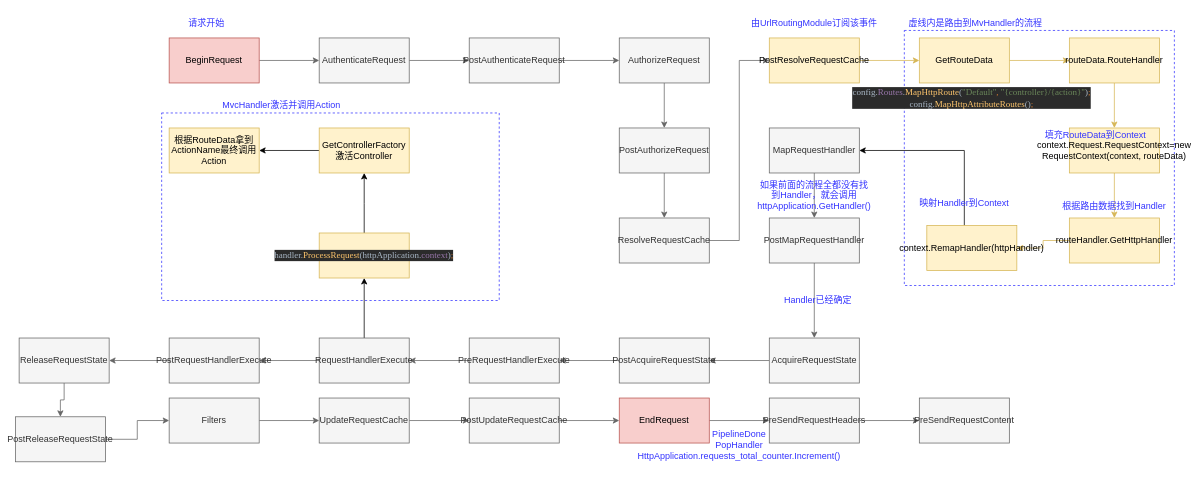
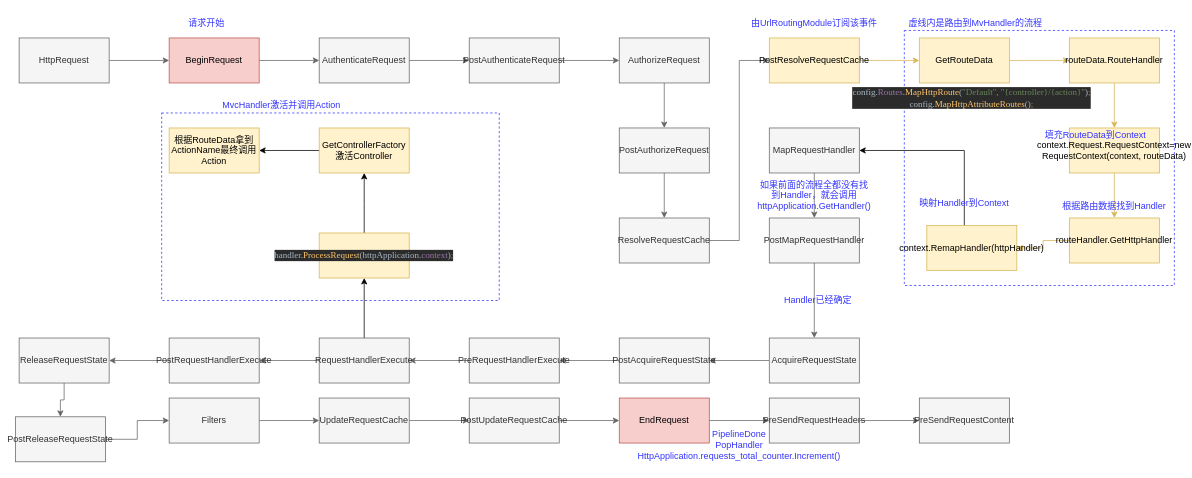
none -> (64, 60)
none -> (136, 60)
